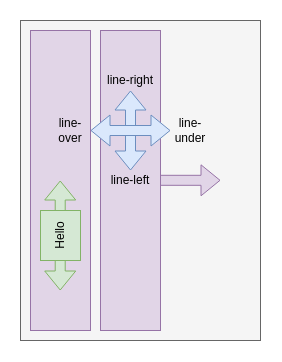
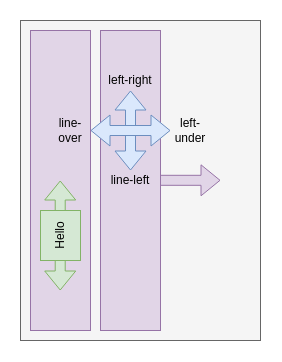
(131, 81) -> (131, 81)
(191, 131) -> (191, 131)
